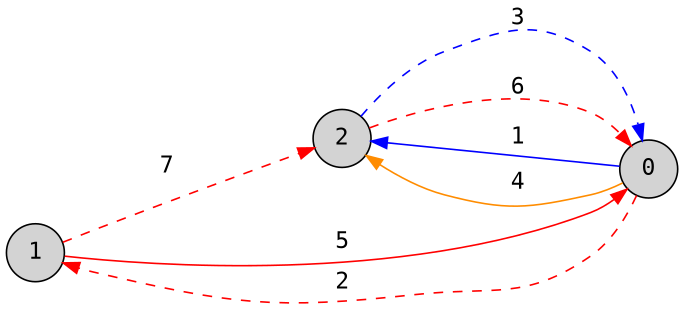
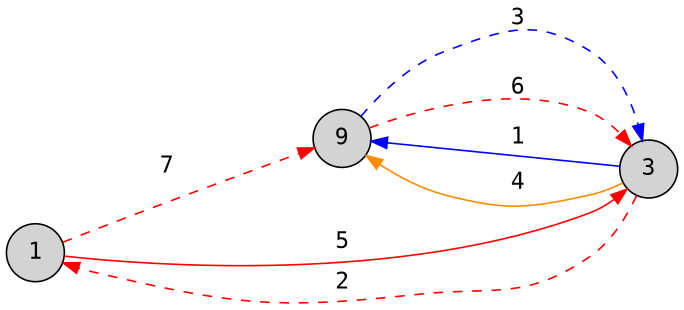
(342, 138) -> (342, 138)
(649, 169) -> (649, 169)
